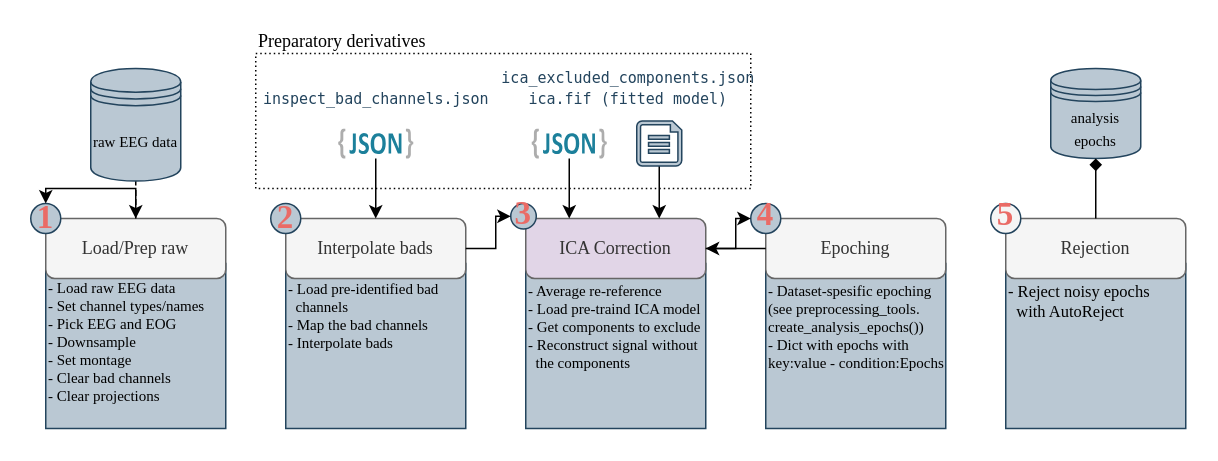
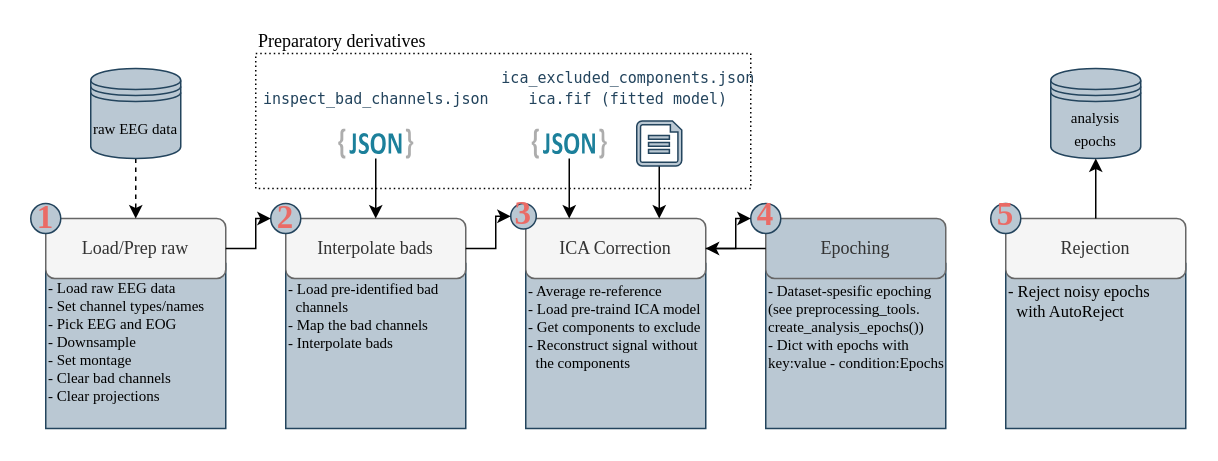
(136, 125) -> (136, 113)
(1096, 171) -> (1096, 170)
(87, 188) -> (256, 246)
(1006, 218) -> (1006, 218)
(616, 248) -> (616, 248)
(856, 248) -> (856, 248)
